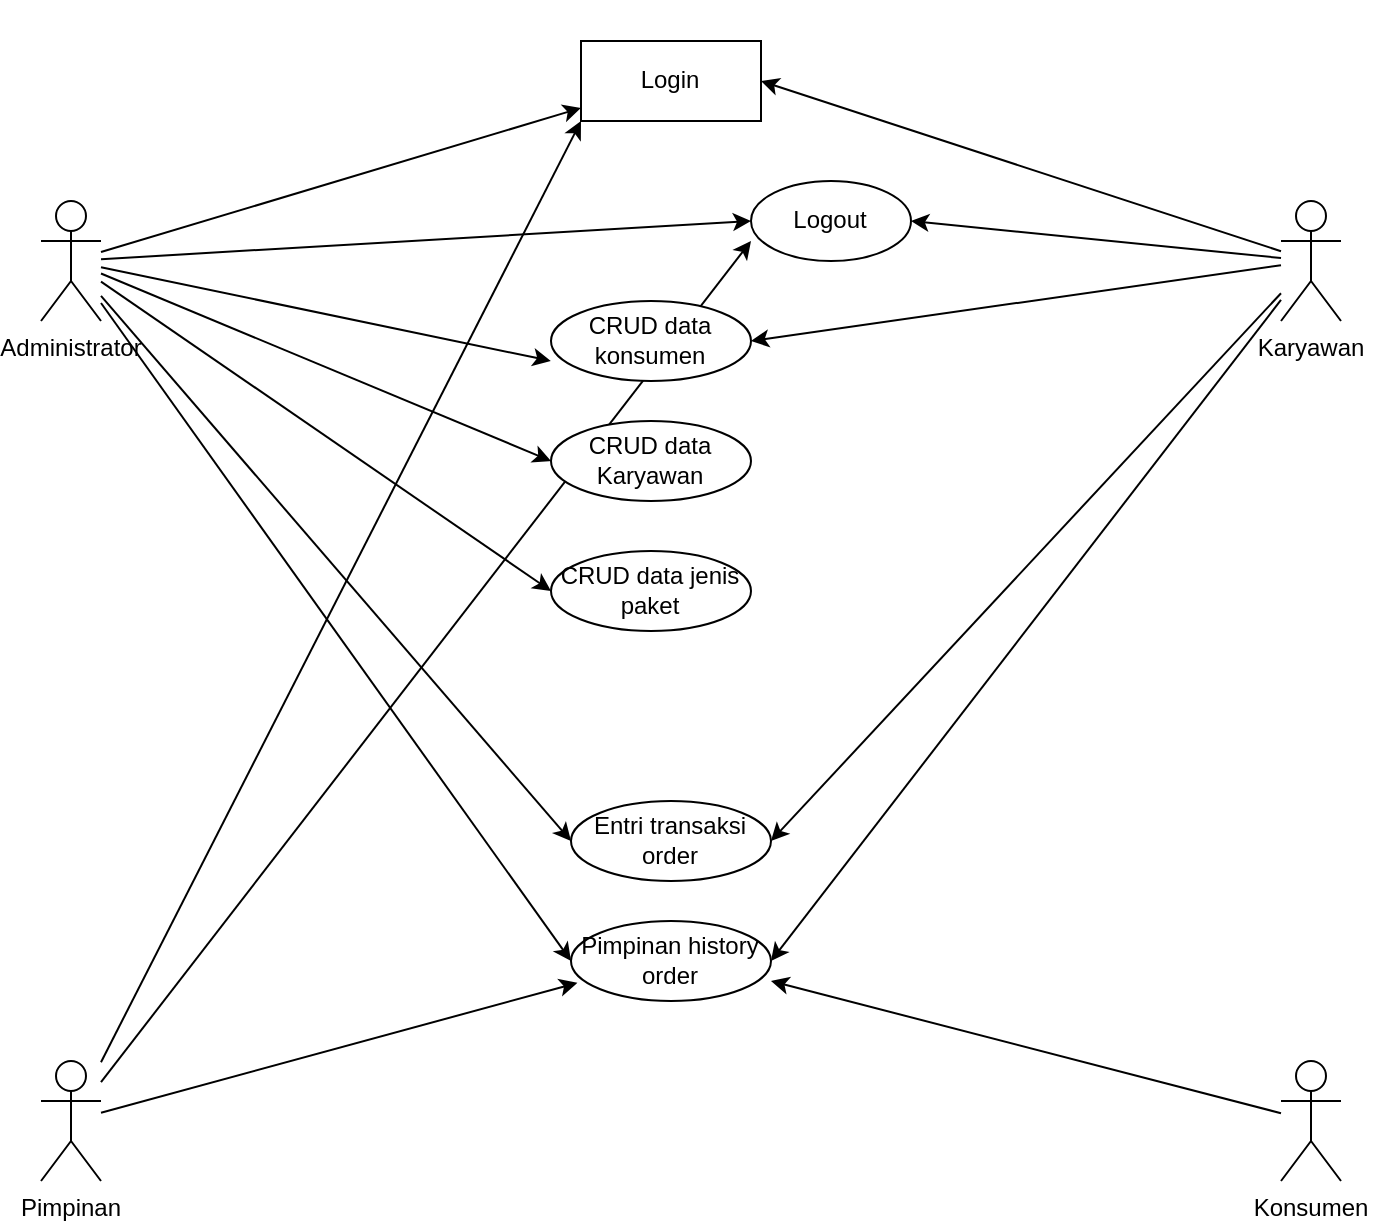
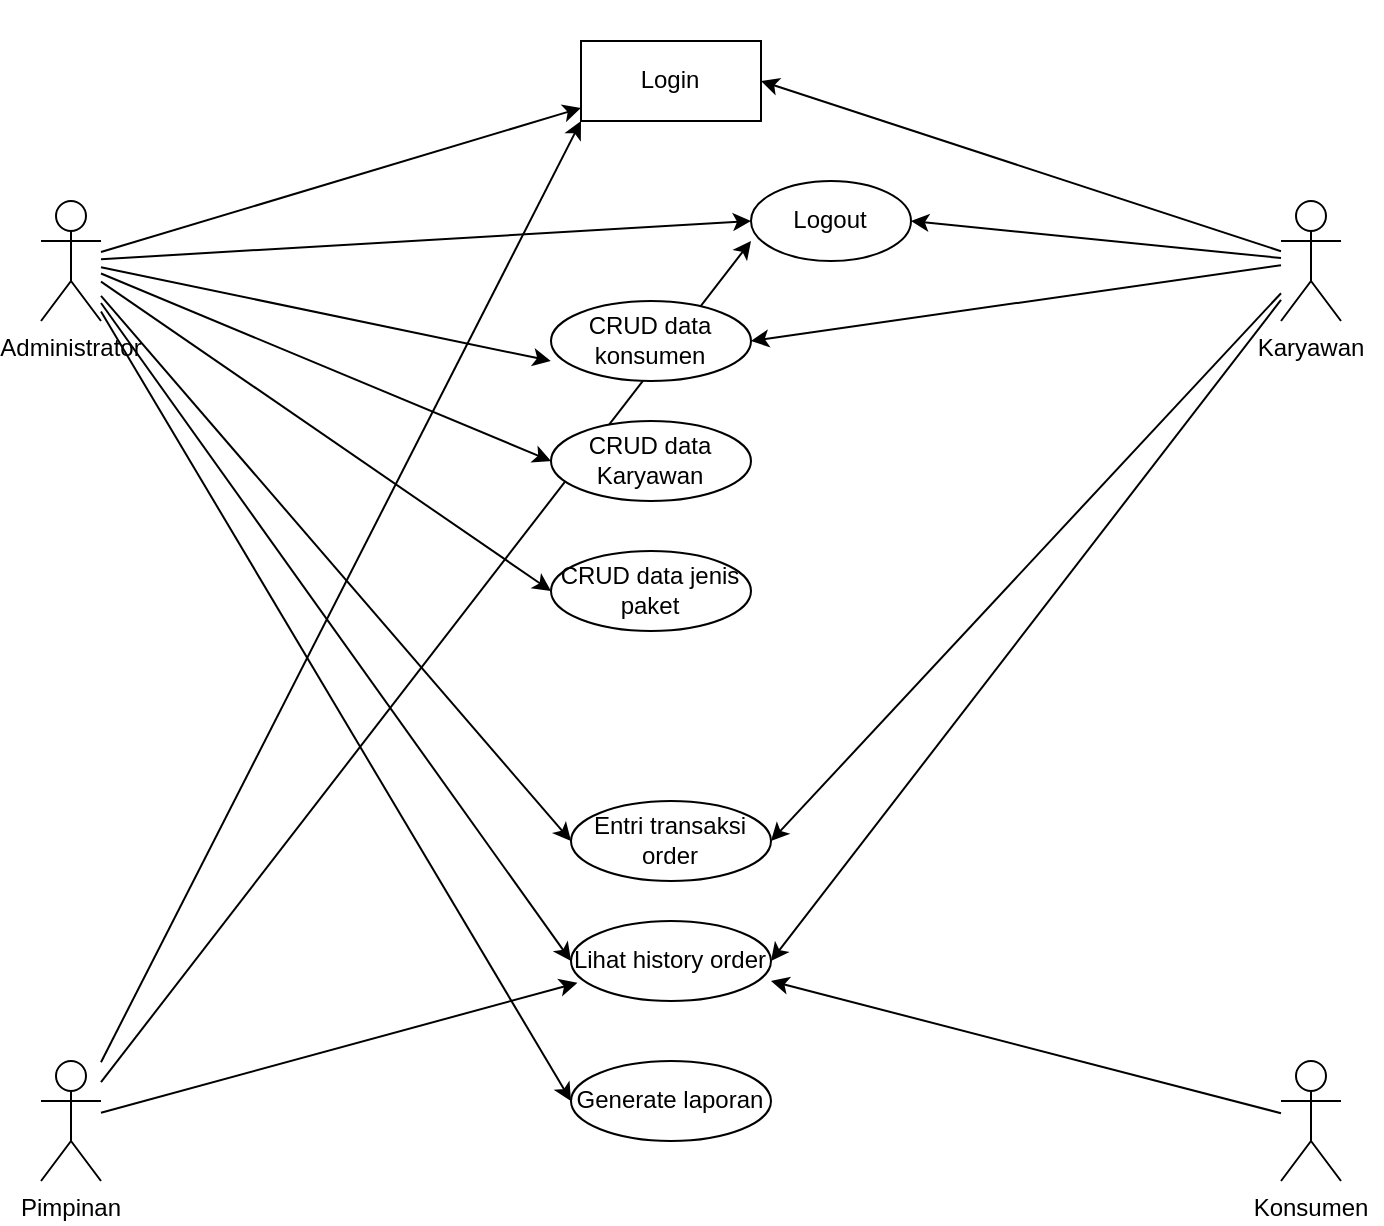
none -> (437, 875)
(671, 961) -> (671, 961)
none -> (671, 1101)
